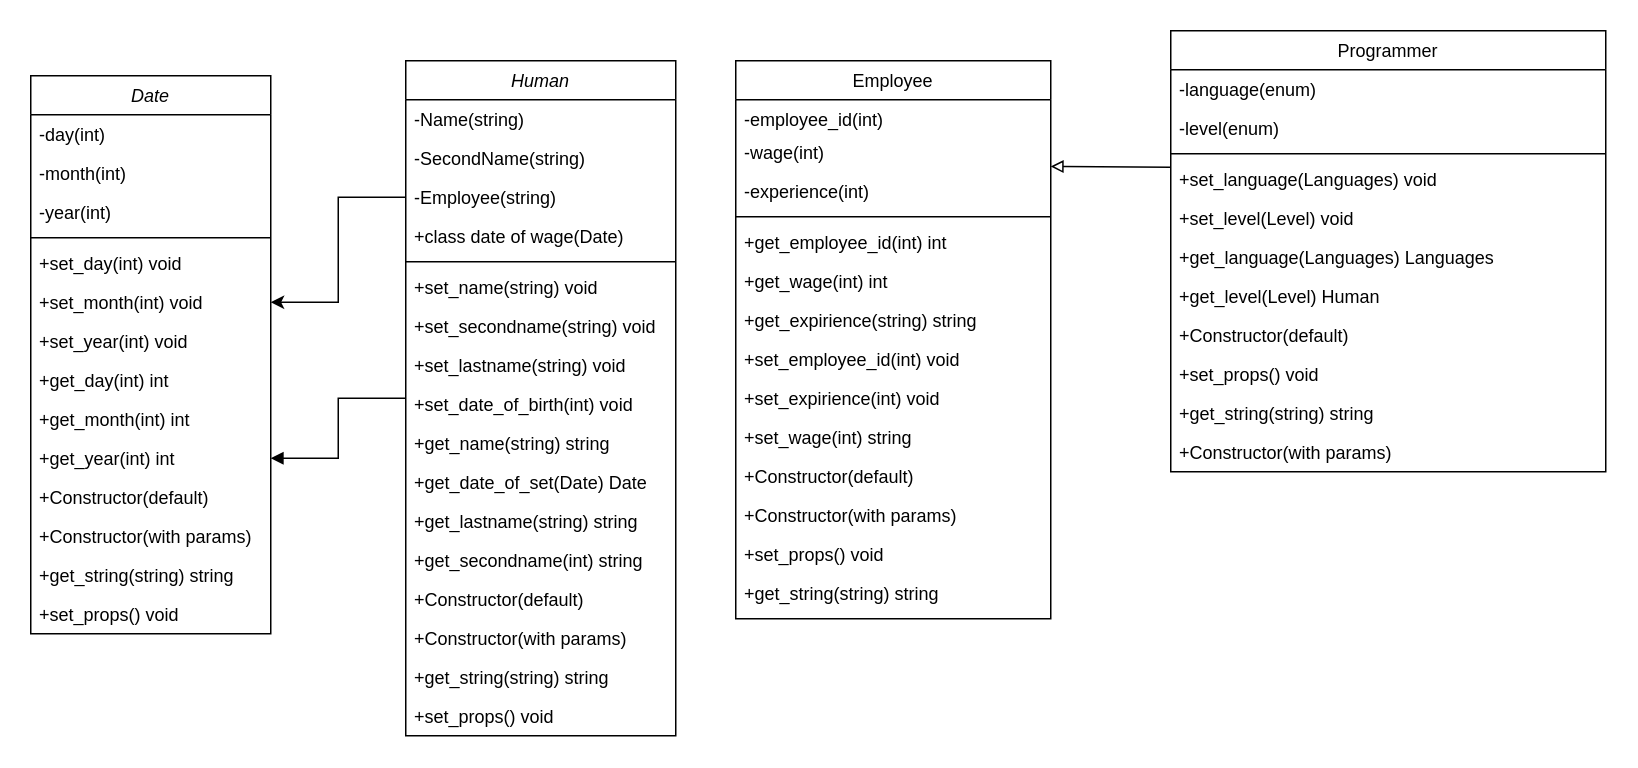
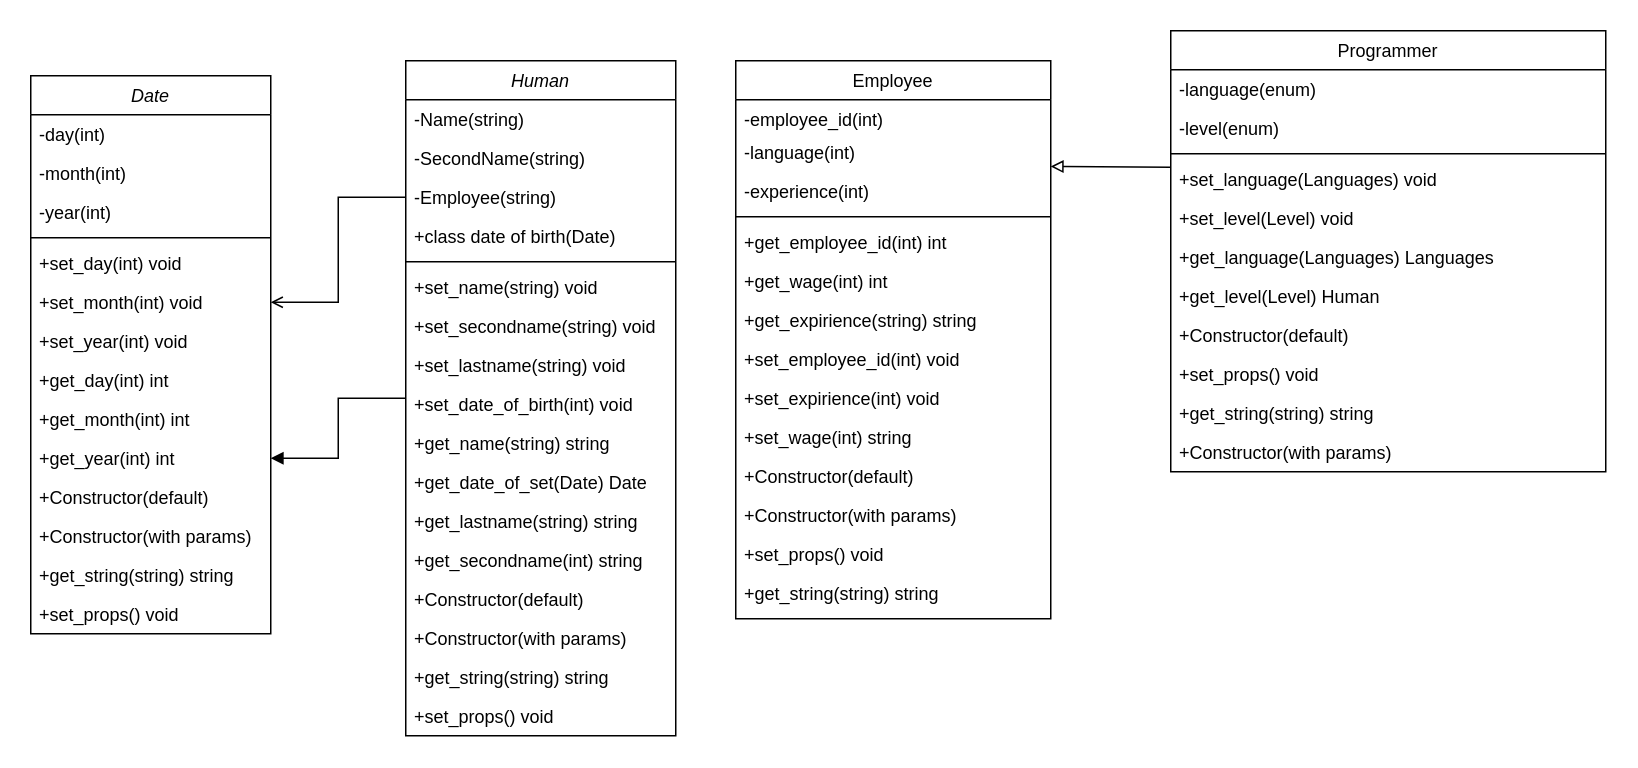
(792, 153) -> (810, 153)
(531, 237) -> (533, 237)
(282, 302) -> (279, 302)
